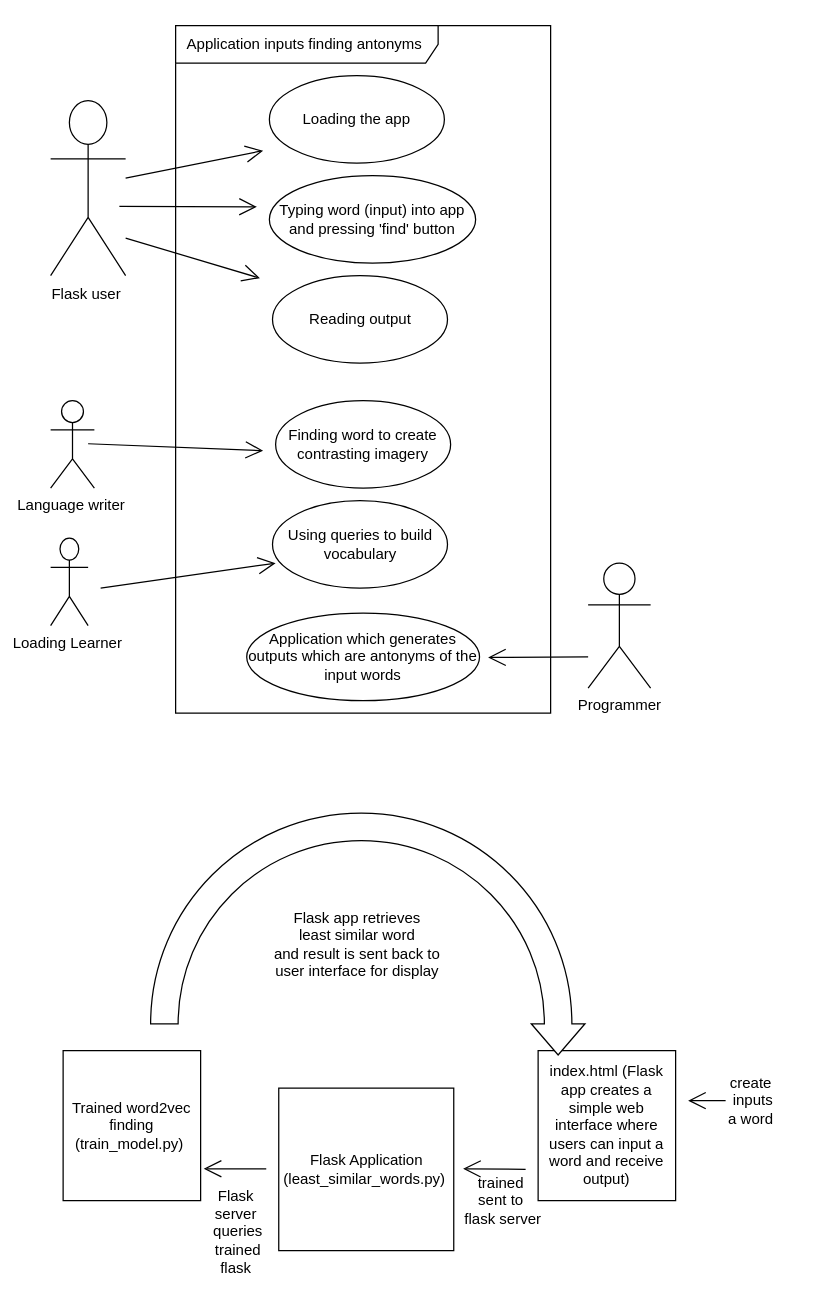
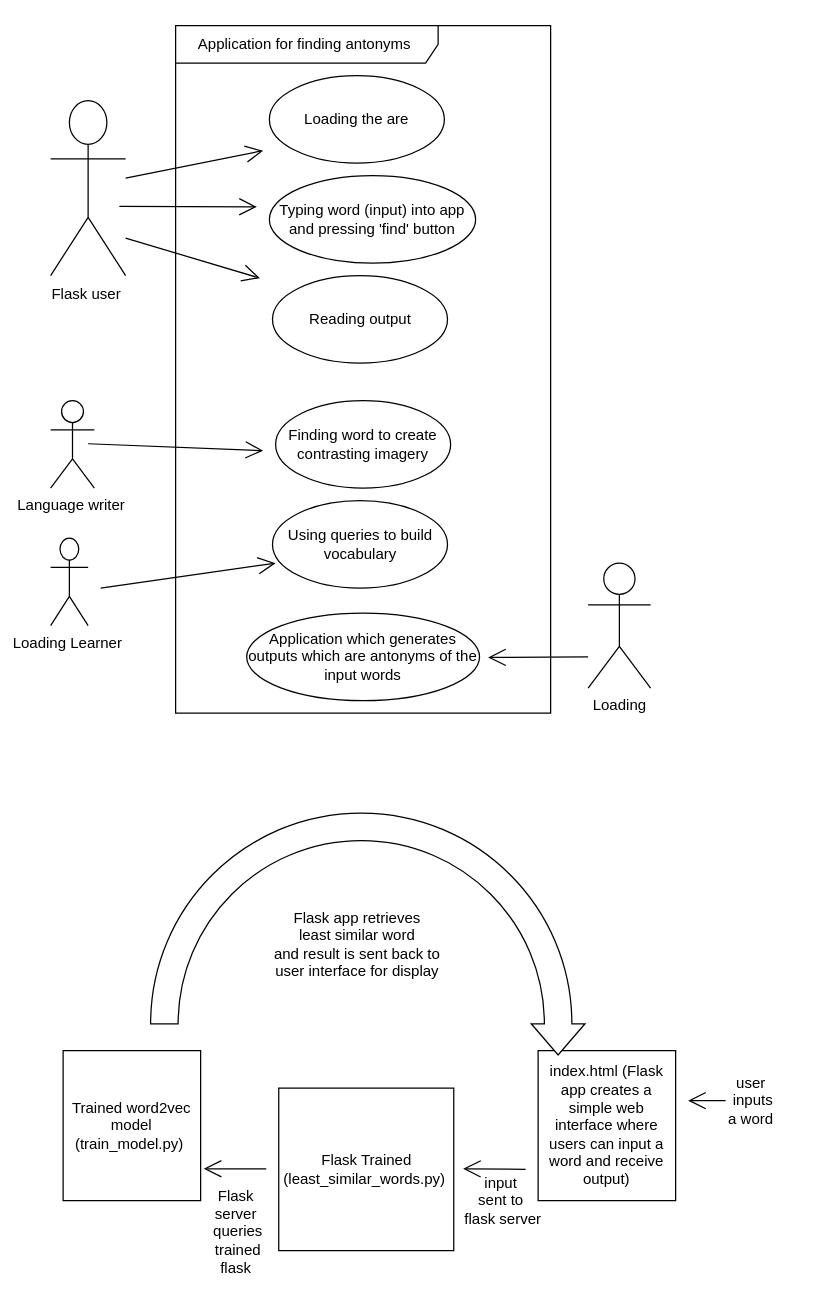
(307, 44) -> (307, 44)
(357, 119) -> (357, 119)
(620, 706) -> (620, 706)
(751, 1101) -> (751, 1101)
(132, 1126) -> (132, 1126)
(367, 1169) -> (367, 1169)
(501, 1201) -> (501, 1201)
